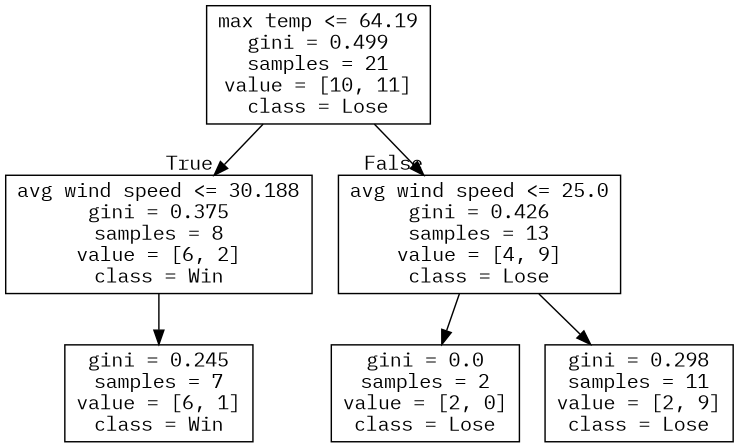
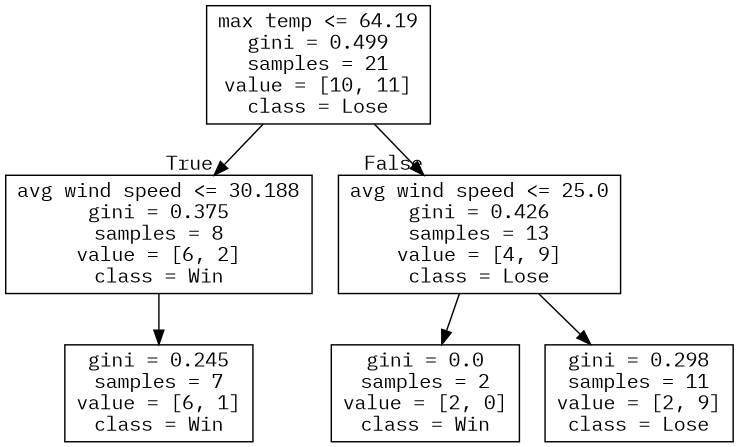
(425, 393) -> (425, 393)
